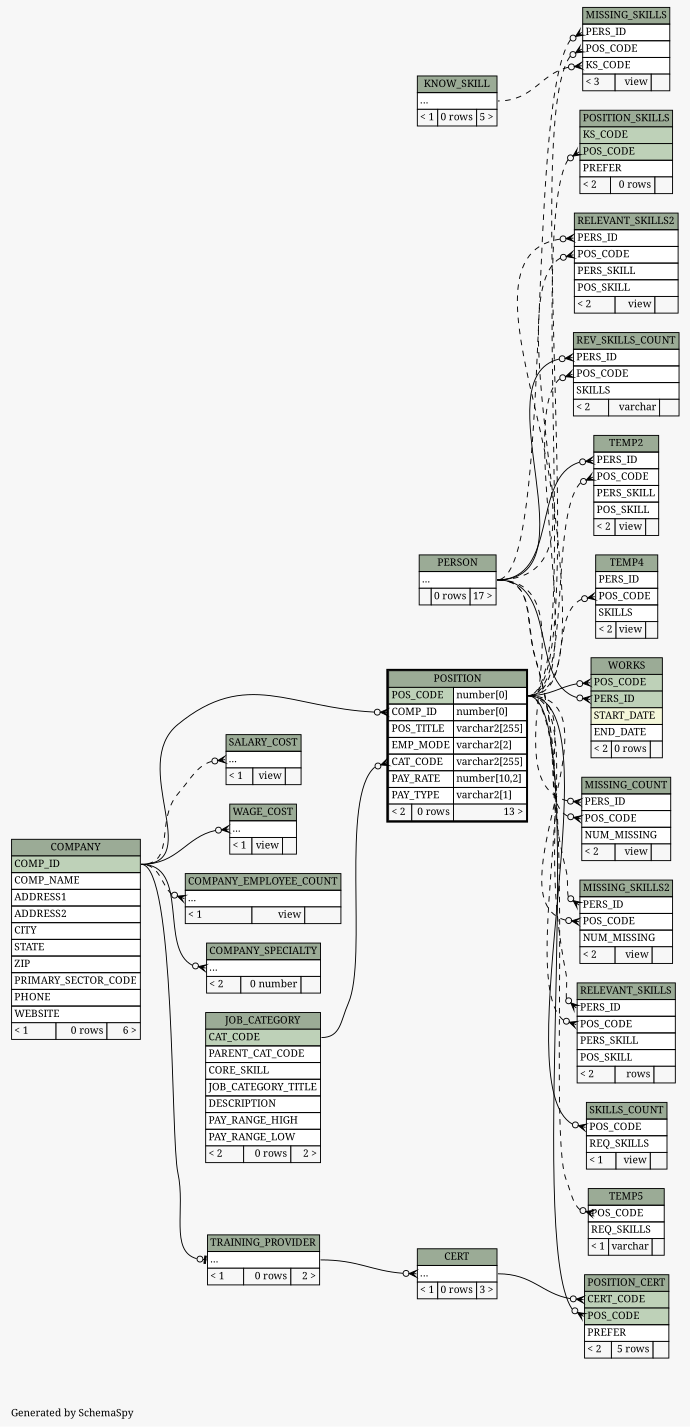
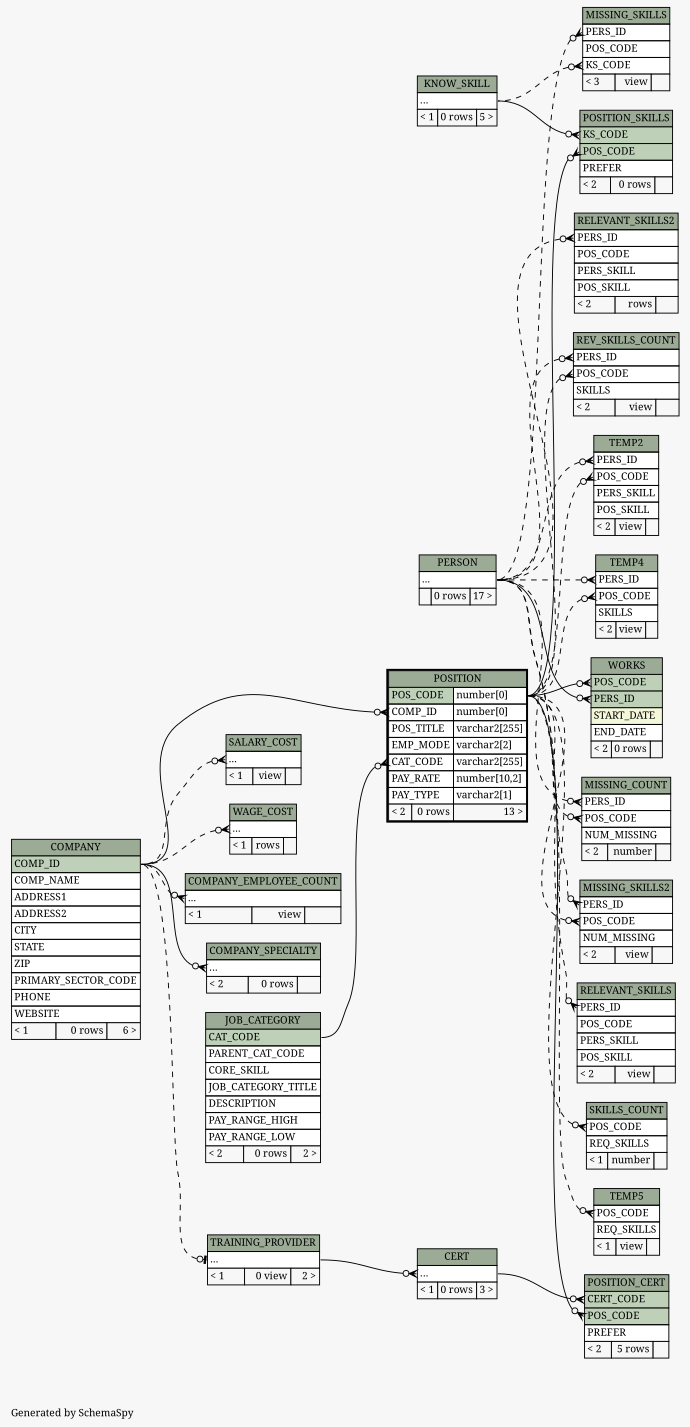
none -> (533, 114)
(640, 304) -> (641, 304)
(555, 379) -> none
(542, 390) -> none
(638, 407) -> (641, 407)
(553, 430) -> (553, 430)
(536, 475) -> (536, 475)
(543, 527) -> (543, 527)
none -> (539, 580)
(268, 845) -> (268, 845)
(180, 851) -> (180, 851)
(636, 852) -> (633, 852)
(548, 921) -> none
(274, 984) -> (278, 984)
(550, 1006) -> (550, 1006)
(172, 1062) -> (172, 1062)
(639, 1074) -> (639, 1074)
(636, 1160) -> (631, 1160)
(630, 1246) -> (632, 1246)
(271, 1276) -> (272, 1276)
